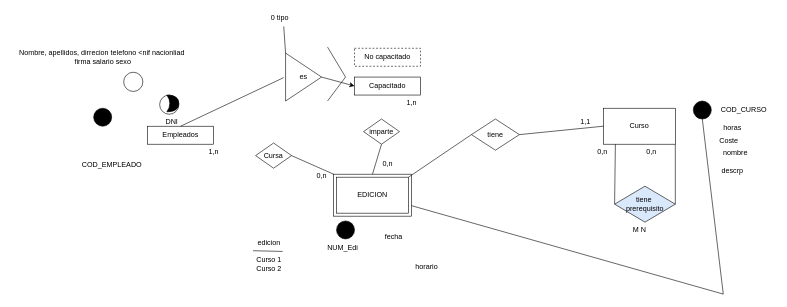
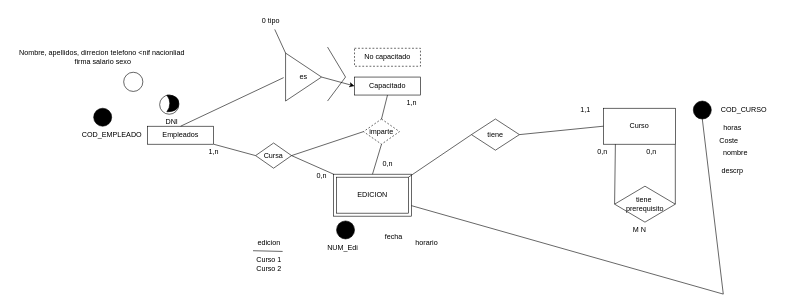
(279, 18) -> (270, 21)
none -> (384, 107)
(585, 122) -> (585, 110)
(381, 132) -> (381, 132)
none -> (329, 143)
none -> (234, 150)
(111, 165) -> (111, 135)
(645, 204) -> (645, 204)
(426, 267) -> (426, 243)
